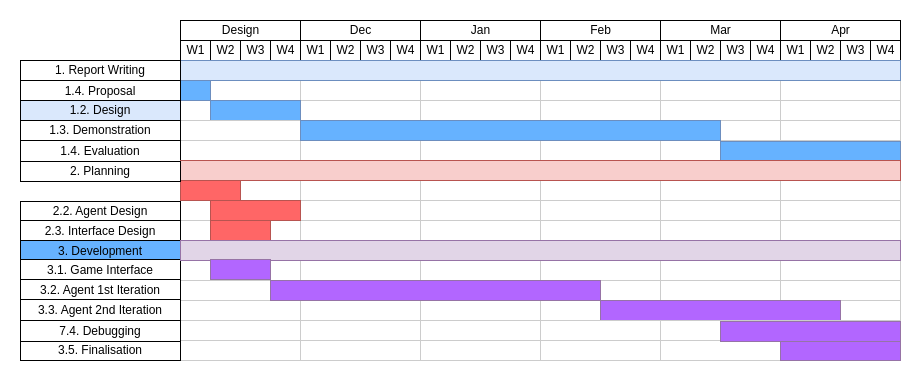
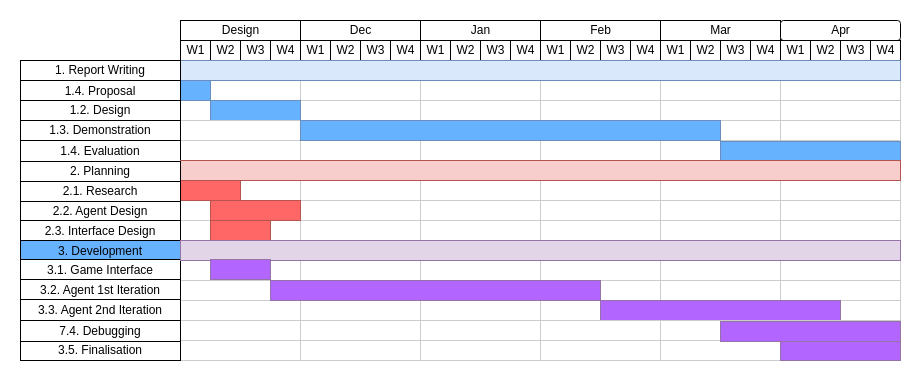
(841, 31) -> (841, 31)
(101, 111) -> (101, 111)
none -> (101, 192)
